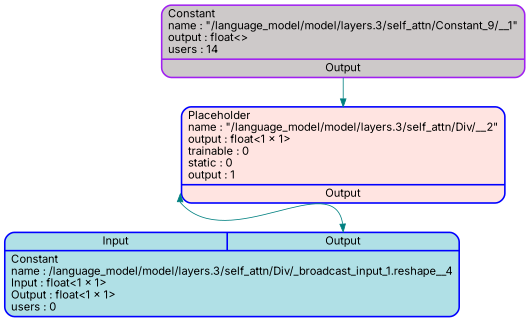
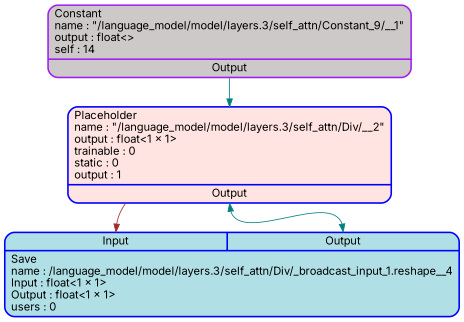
(193, 50) -> (75, 50)
none -> (120, 213)
(35, 259) -> (24, 259)
